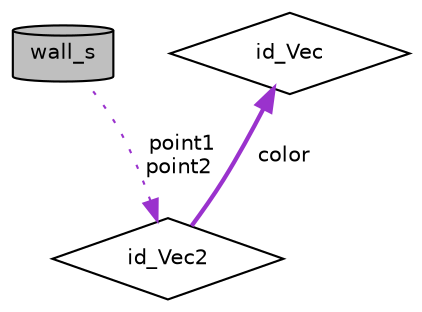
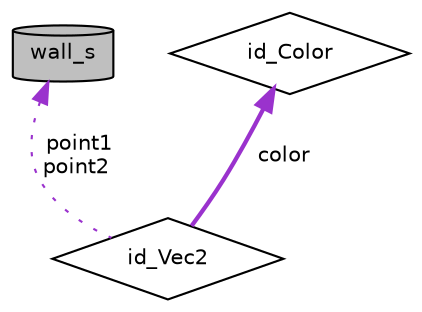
(290, 53) -> (290, 53)
(124, 138) -> (43, 185)
